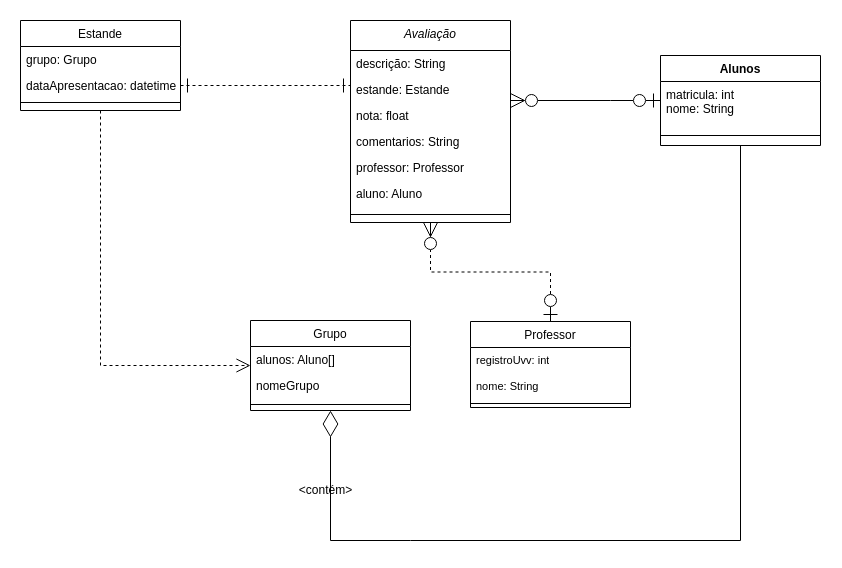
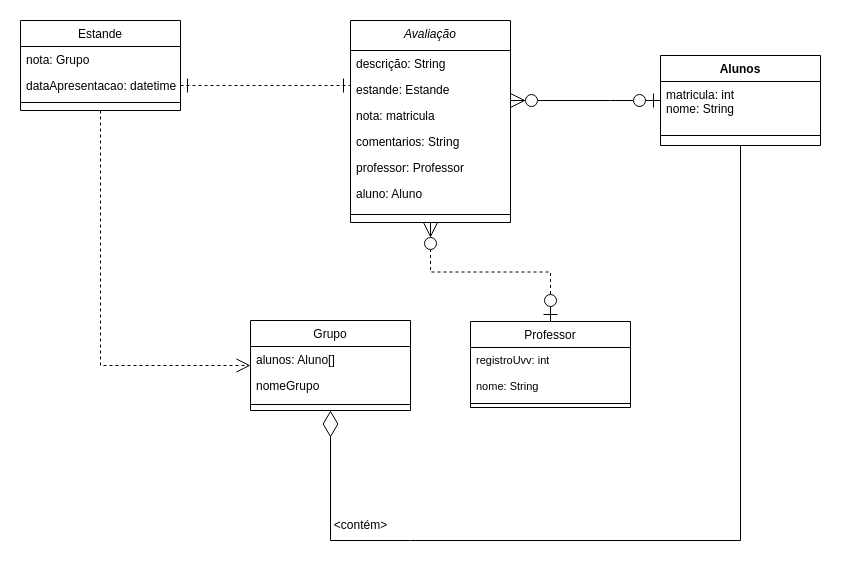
(63, 60) -> (60, 60)
(389, 117) -> (401, 117)
(326, 491) -> (361, 526)
